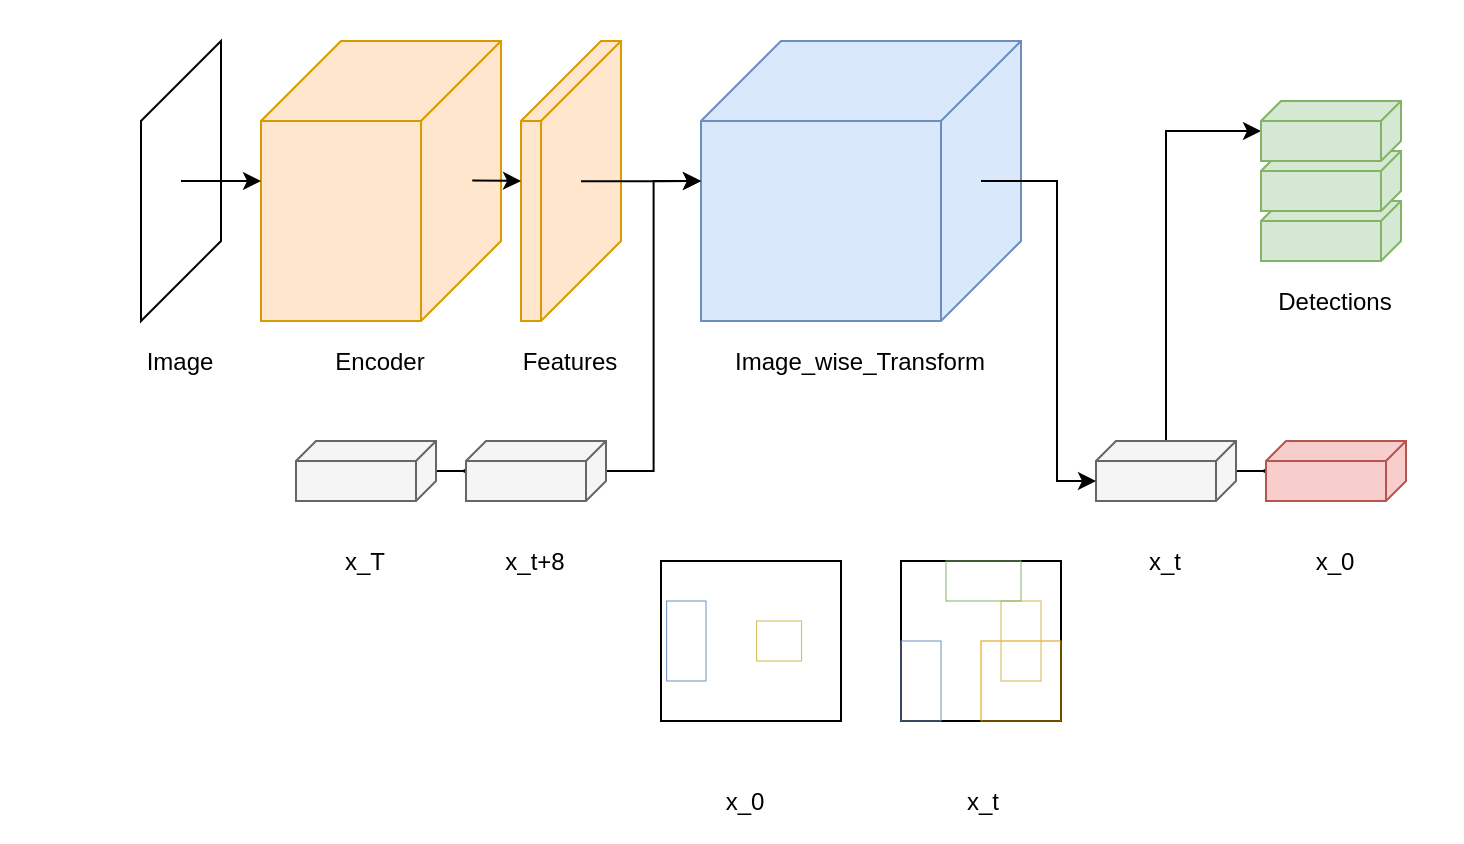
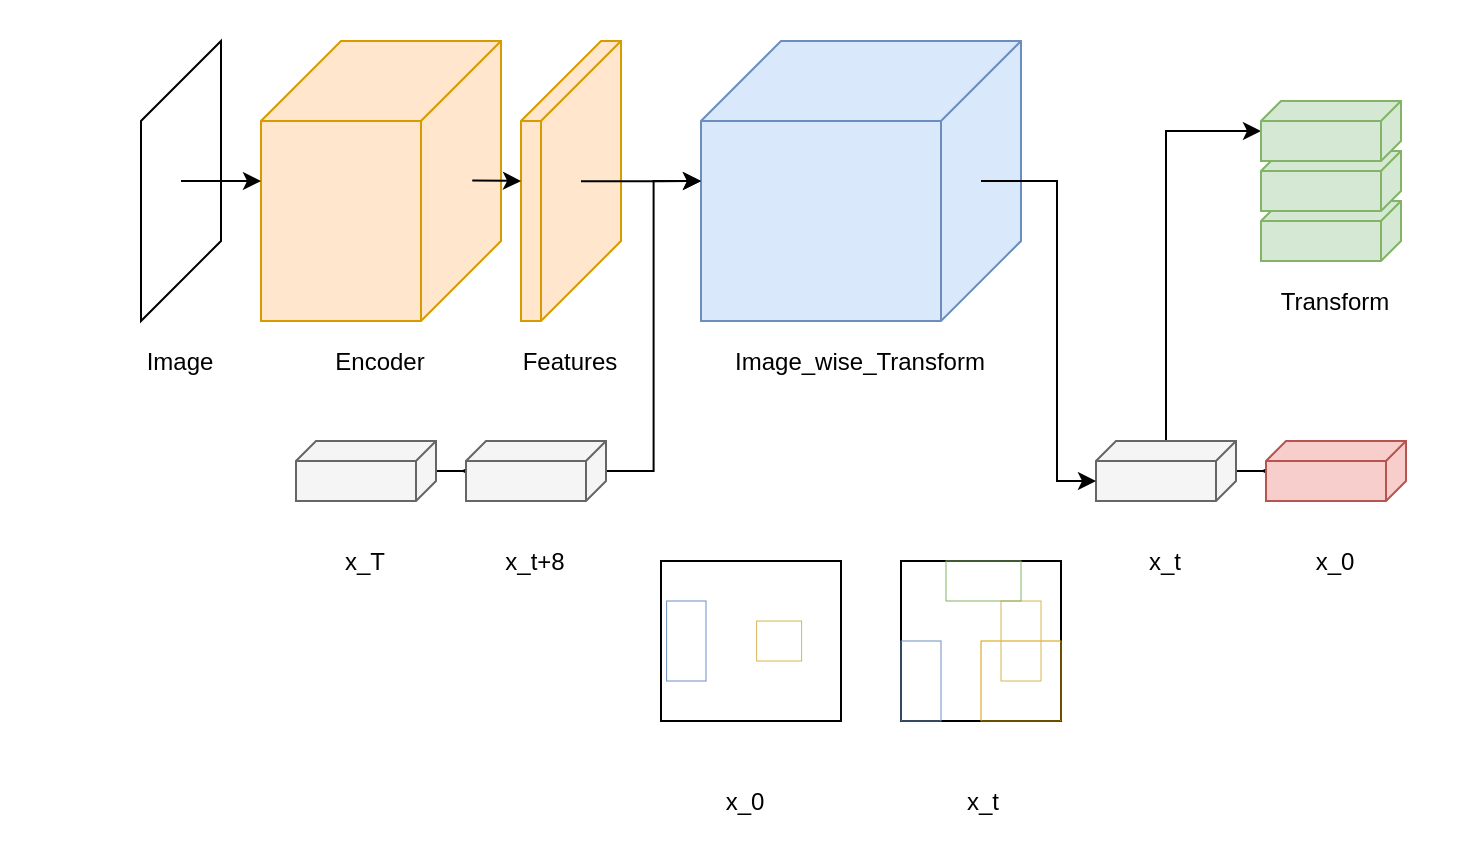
(1336, 303) -> (1336, 303)
